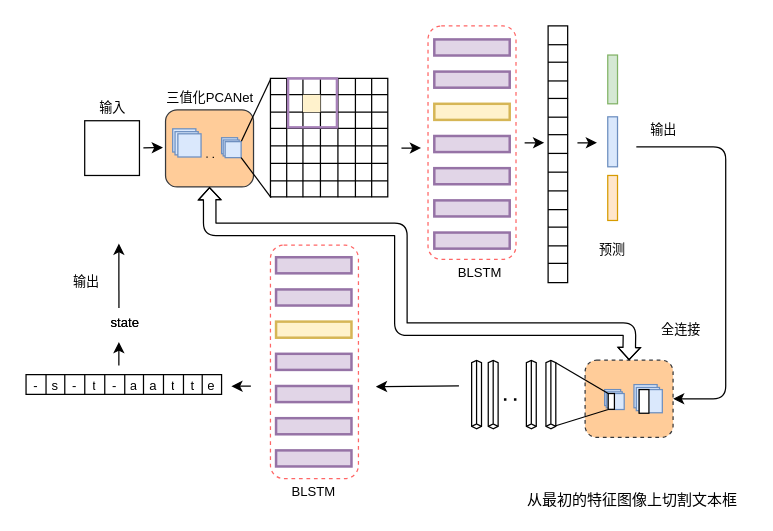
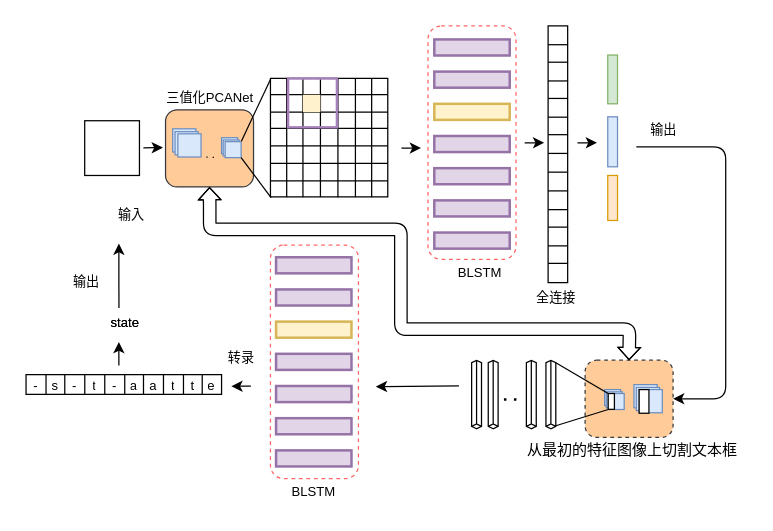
(112, 108) -> (130, 215)
(612, 250) -> none
(681, 330) -> (556, 299)
none -> (240, 358)
(632, 500) -> (632, 450)
